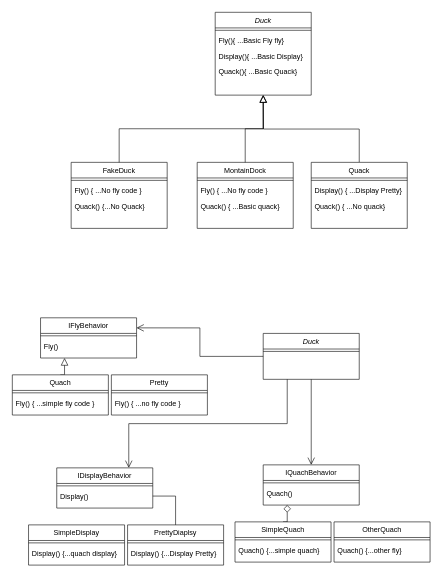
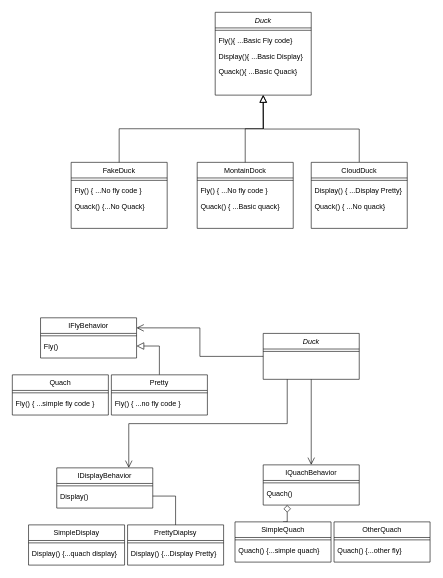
(257, 41) -> (260, 41)
(359, 170) -> (359, 170)
none -> (159, 353)
(65, 372) -> none
